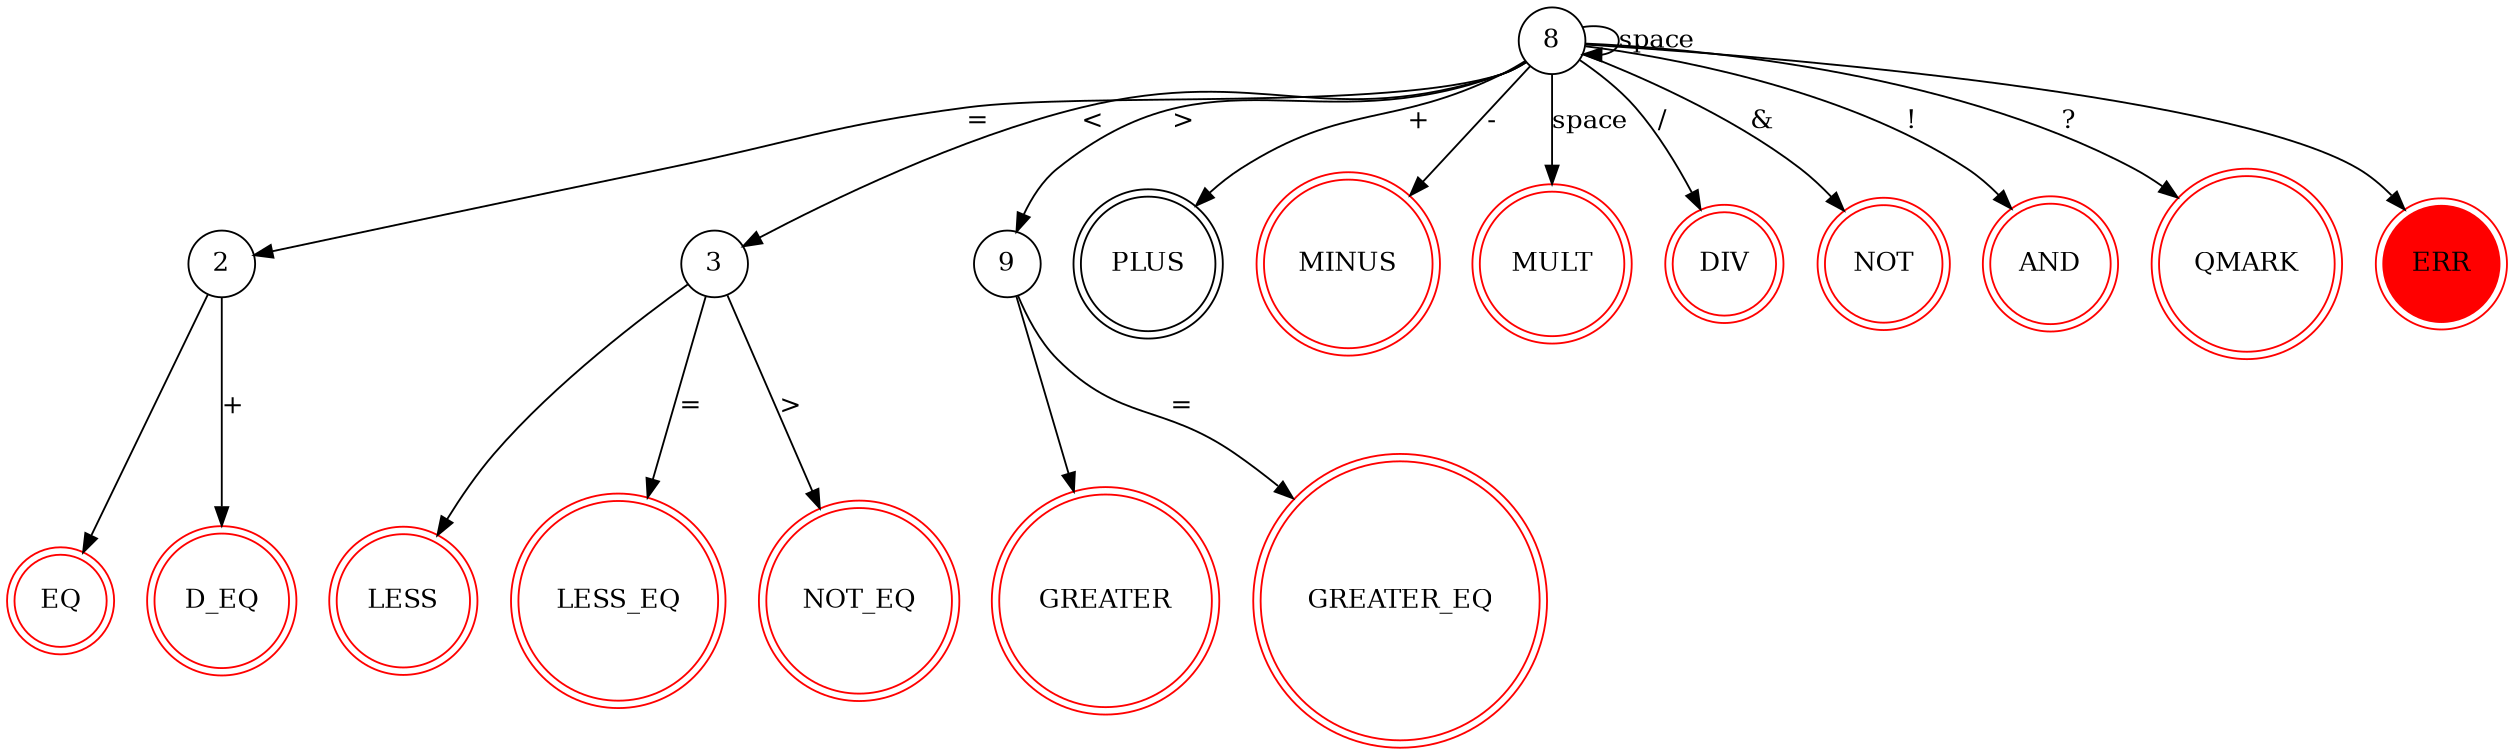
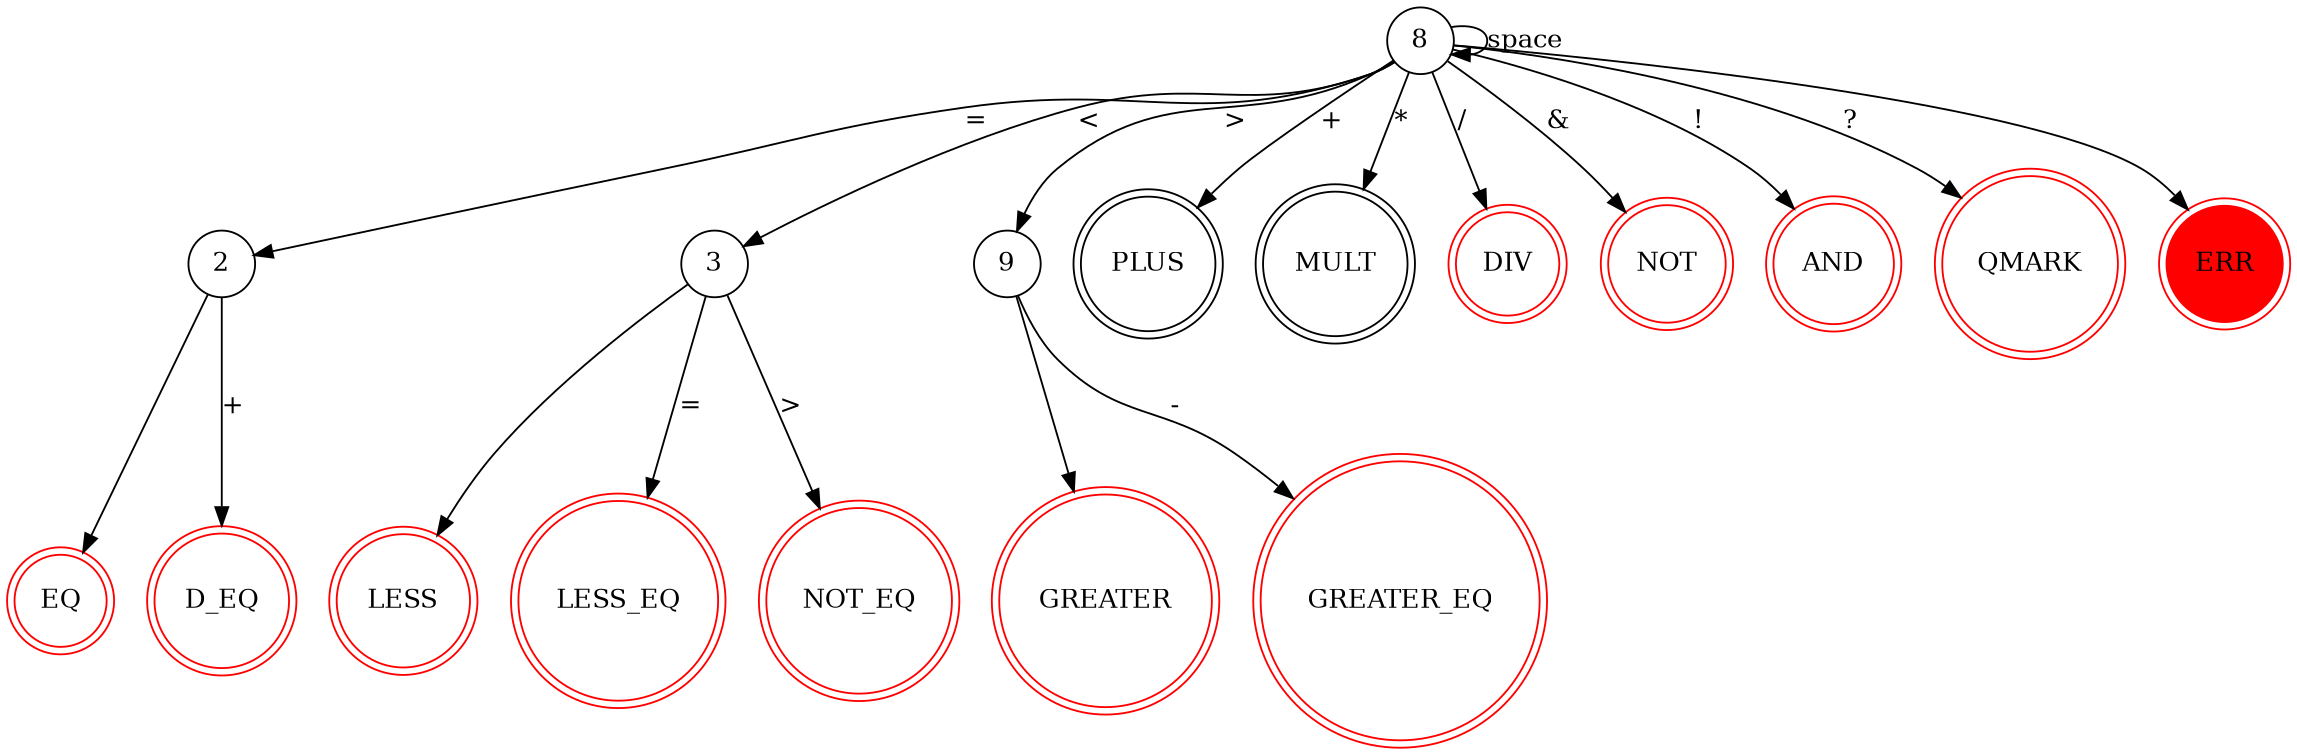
(1590, 121) -> (1401, 121)
(1348, 264) -> none
(1552, 264) -> (1335, 264)
(1182, 406) -> (1175, 406)
